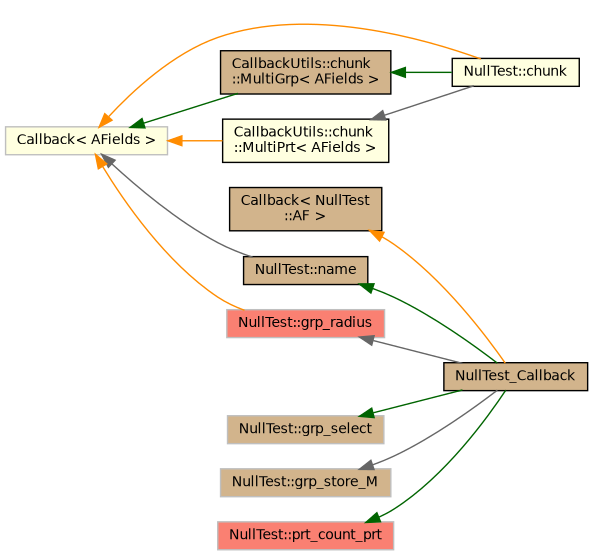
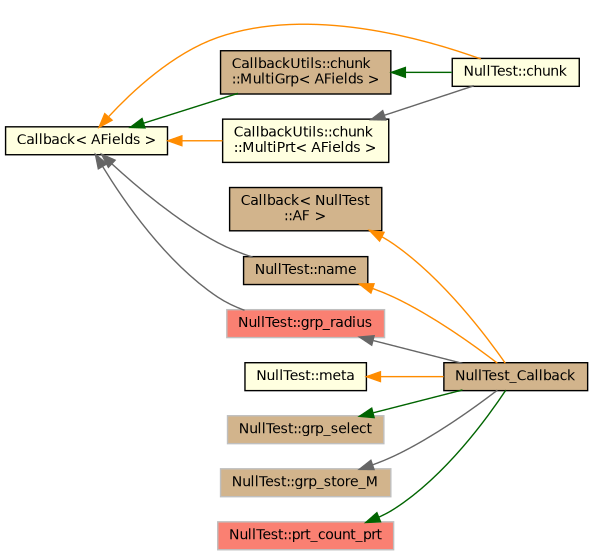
(87, 141) -> (87, 141)
(163, 249) -> (163, 249)
(438, 321) -> (438, 321)
none -> (306, 377)
